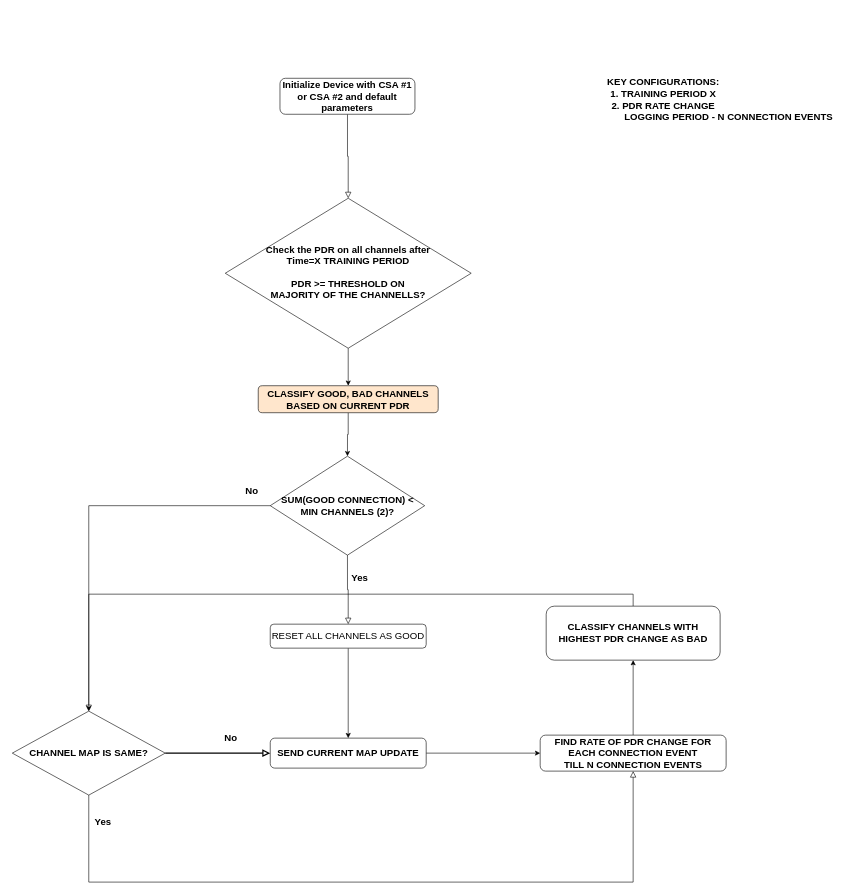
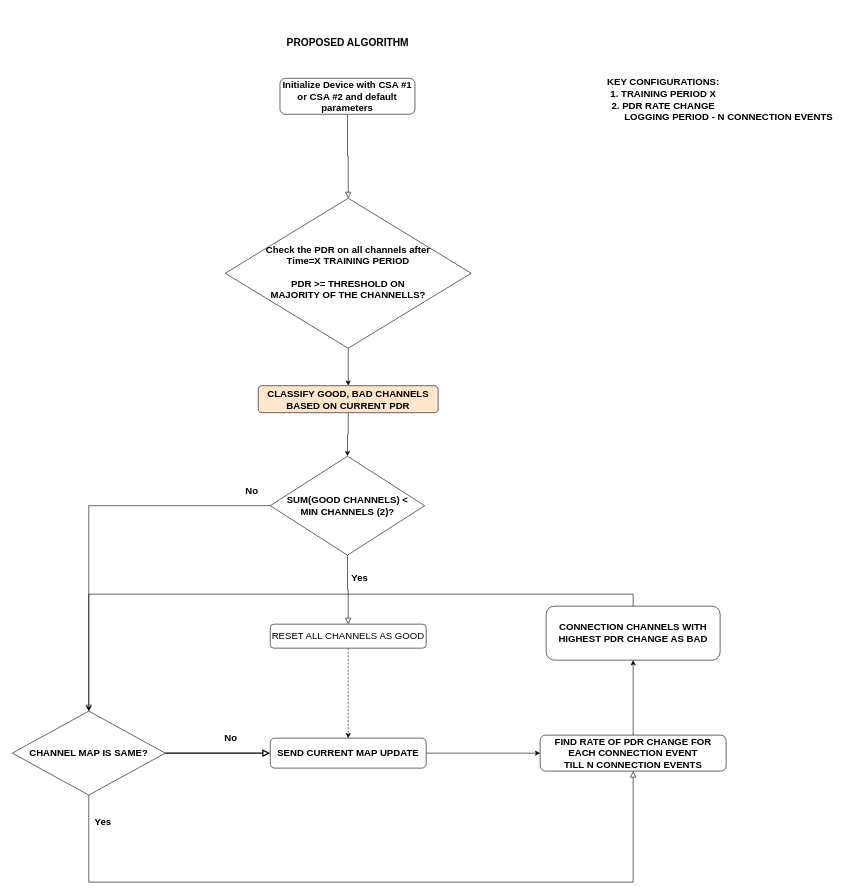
none -> (348, 39)
(348, 506) -> (348, 506)
(633, 633) -> (633, 633)
(348, 691) -> (348, 691)
